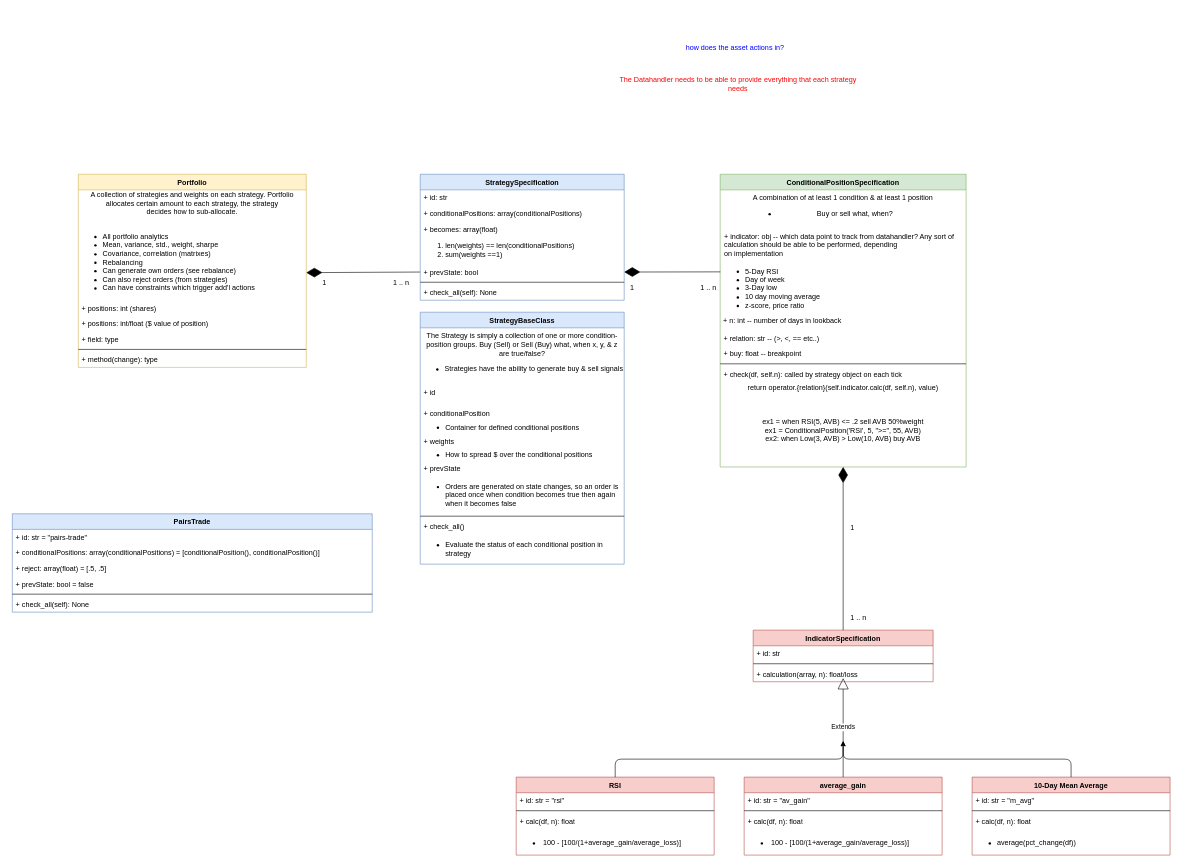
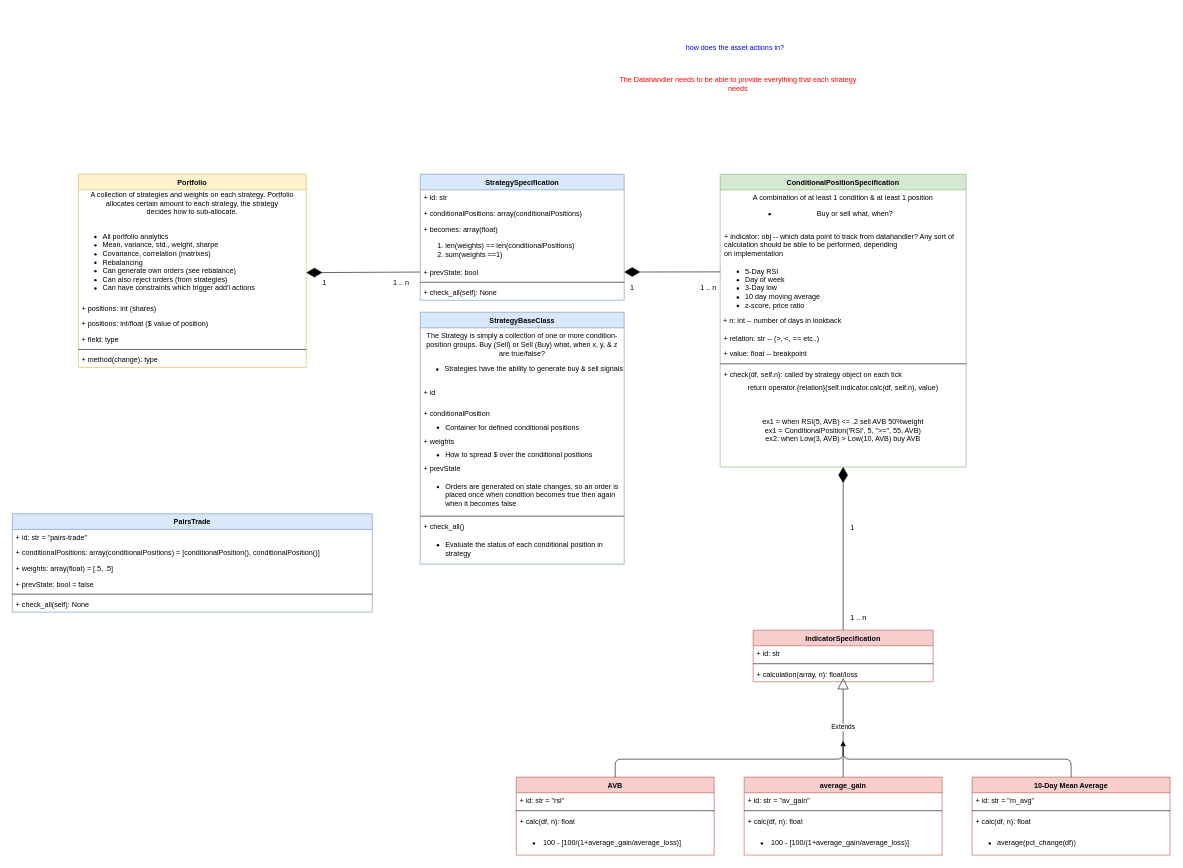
(769, 354) -> (773, 354)
(73, 569) -> (74, 569)
(615, 785) -> (615, 785)
